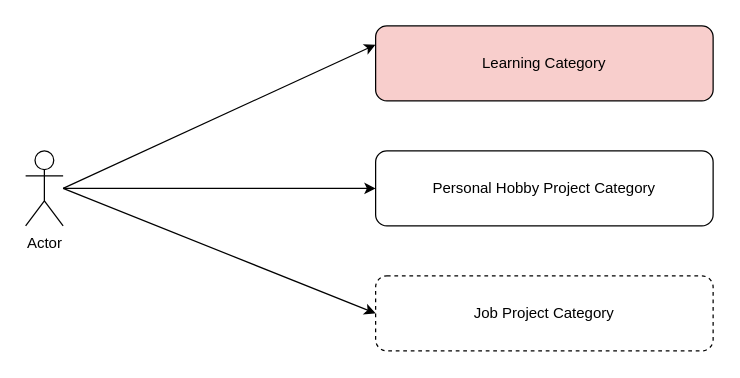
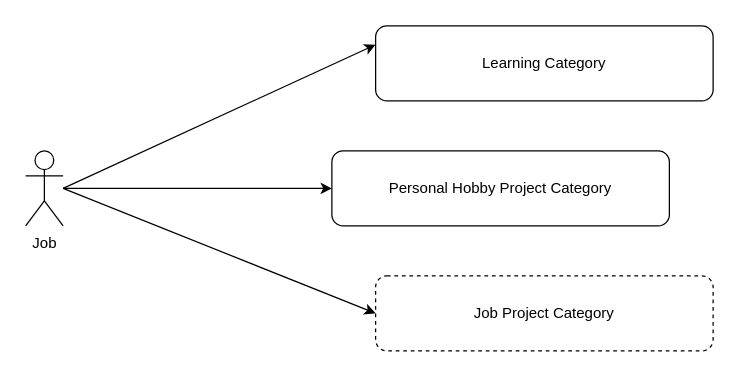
(544, 63) -> (544, 63)
(544, 188) -> (501, 188)
(45, 243) -> (45, 243)
